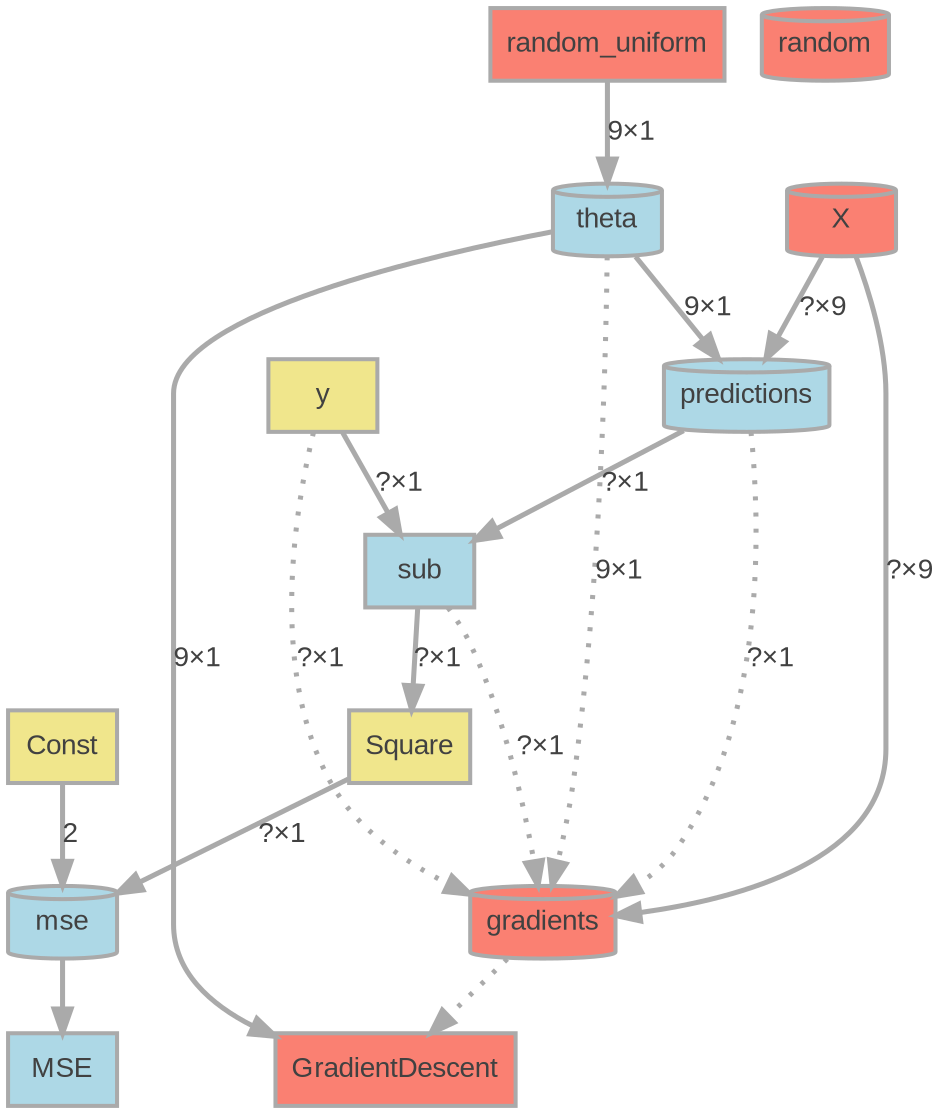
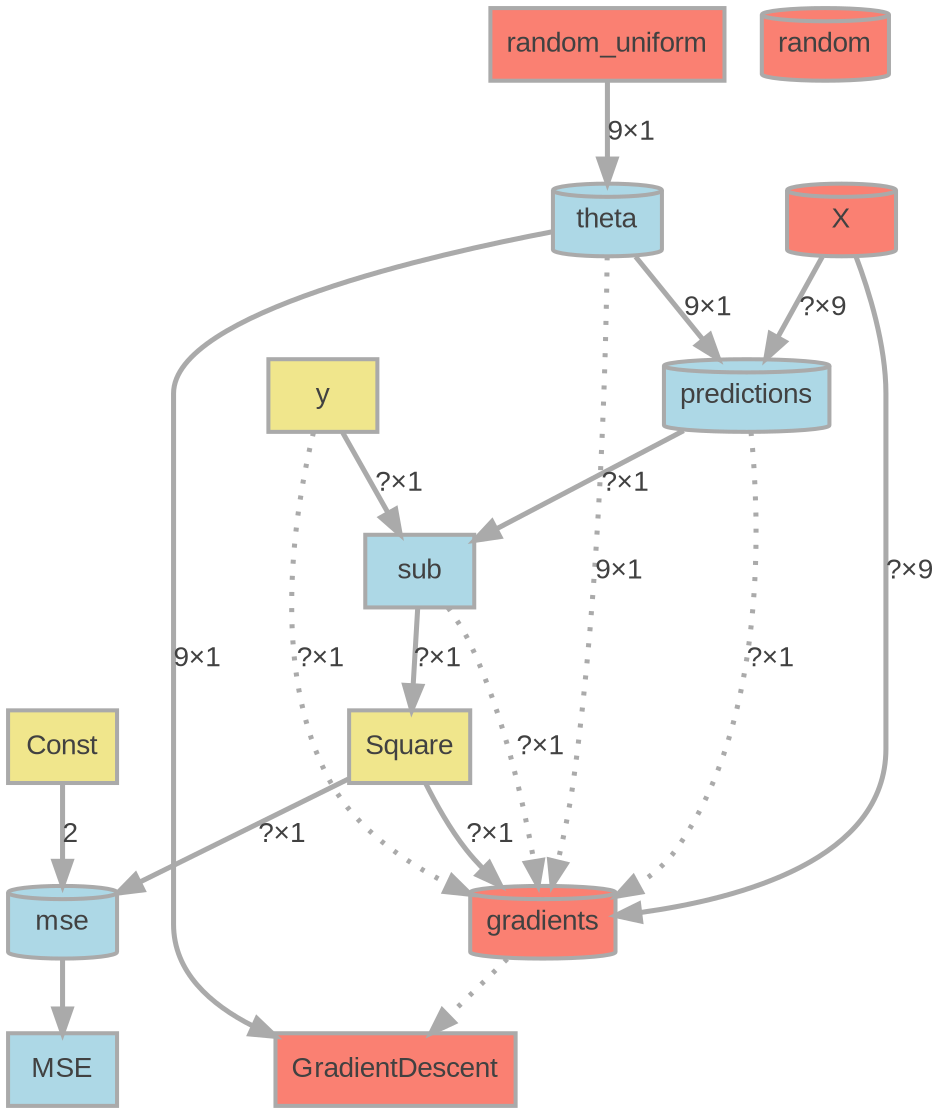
none -> (451, 828)
